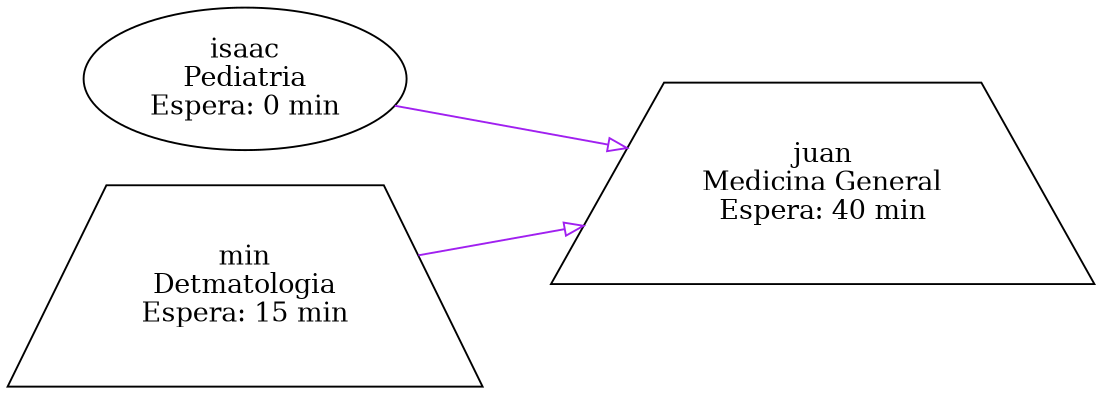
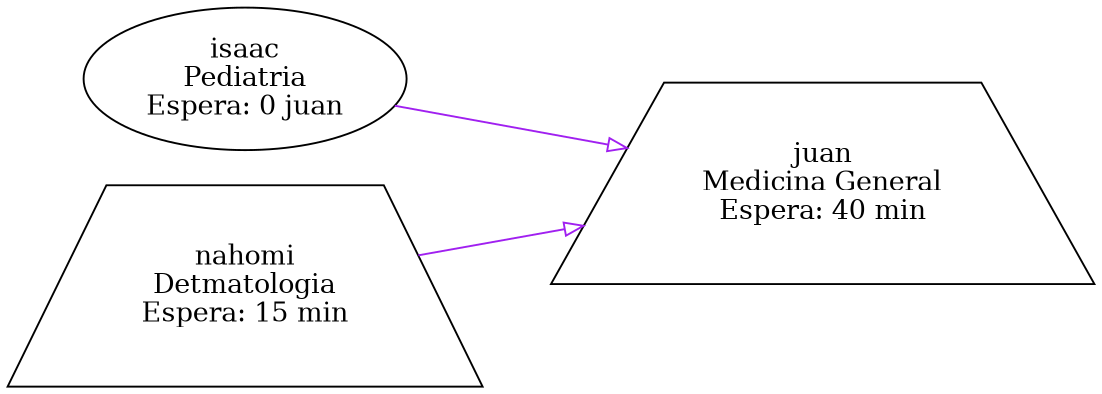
(245, 79) -> (245, 79)
(245, 286) -> (245, 286)
